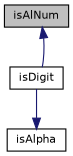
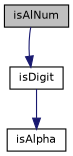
(44, 53) -> (29, 42)
